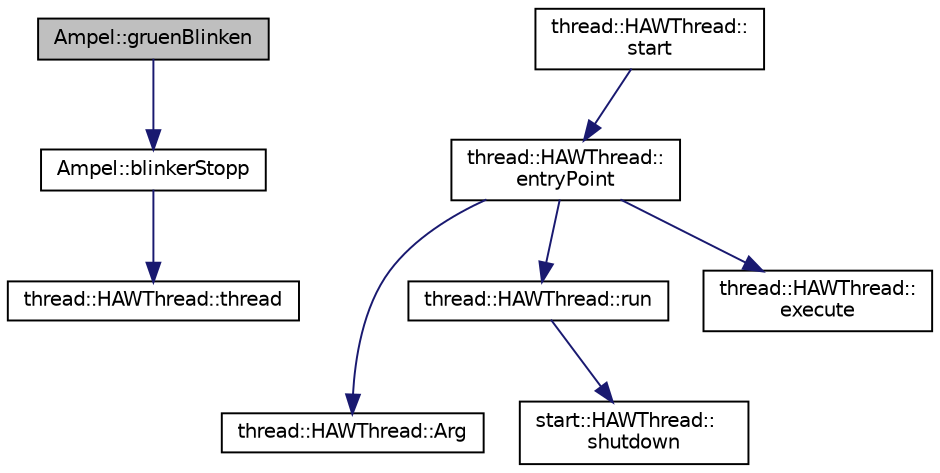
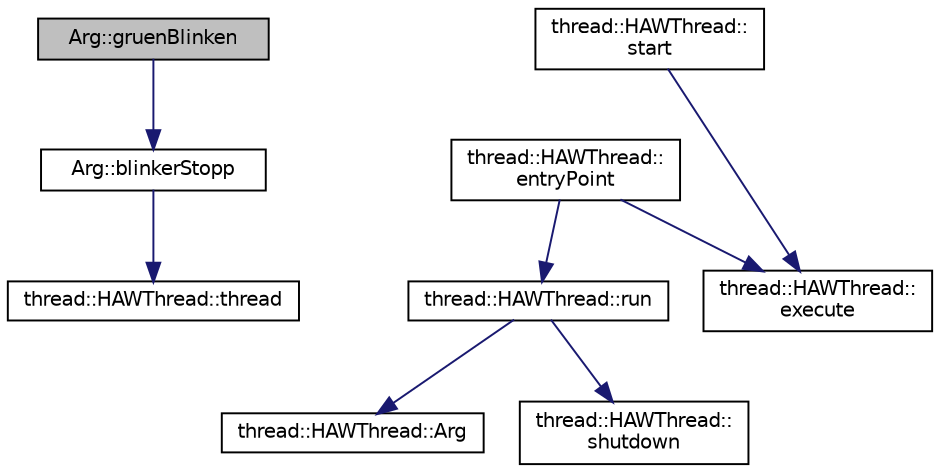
(153, 39) -> (153, 39)
(613, 96) -> (728, 162)
(153, 170) -> (153, 170)
(387, 275) -> (454, 361)
(634, 433) -> (634, 433)
